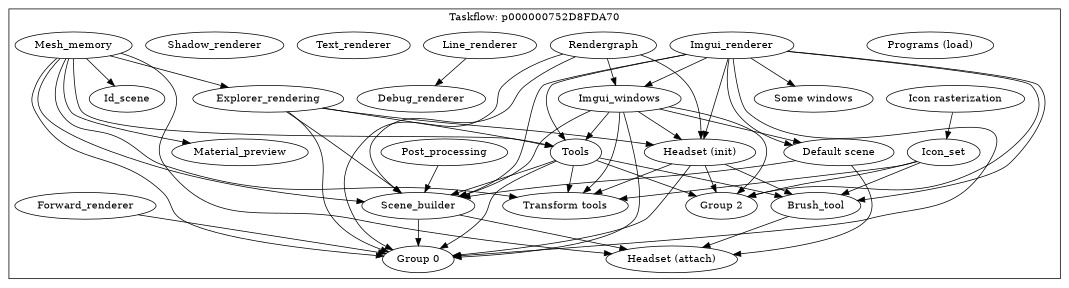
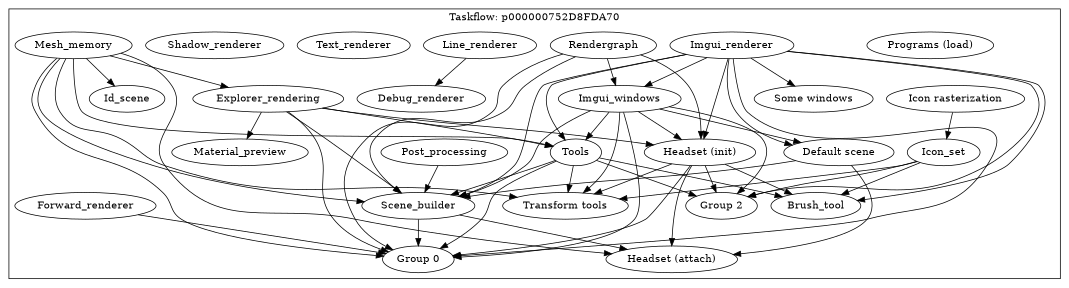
(99, 124) -> (256, 122)
(757, 228) -> (677, 201)
